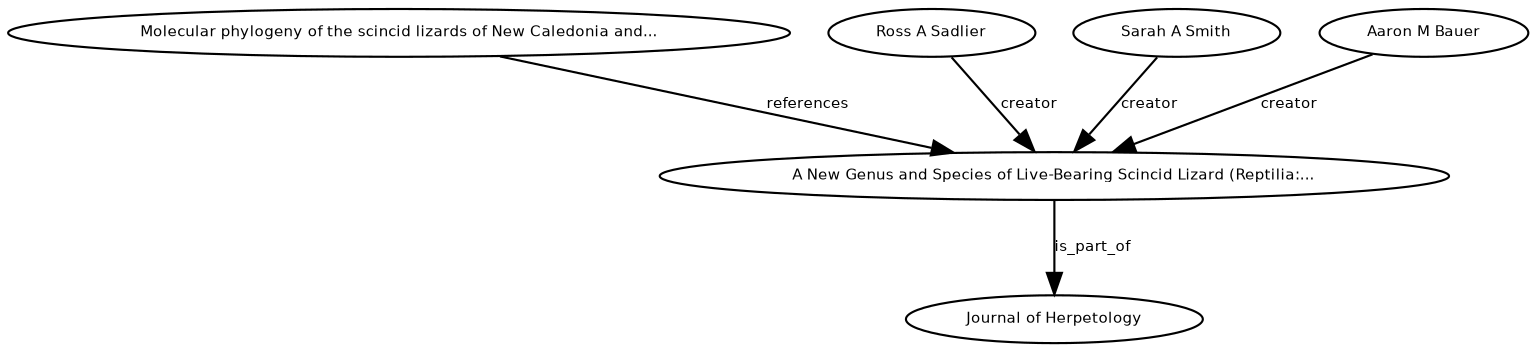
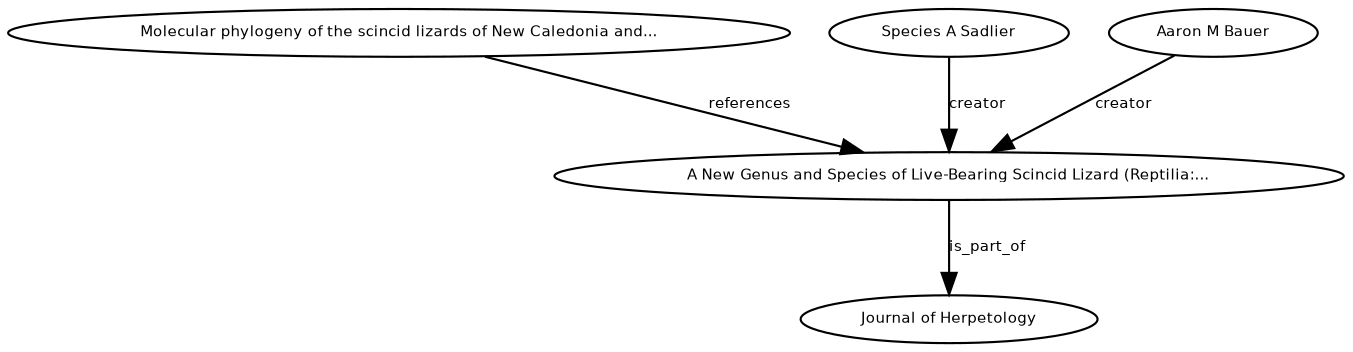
(932, 33) -> (949, 33)
(1177, 33) -> none
